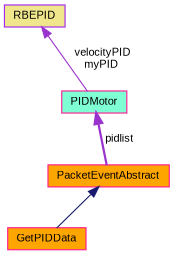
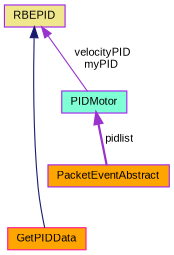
(94, 102) -> (94, 102)
(109, 176) -> (109, 176)
(74, 211) -> (35, 133)
